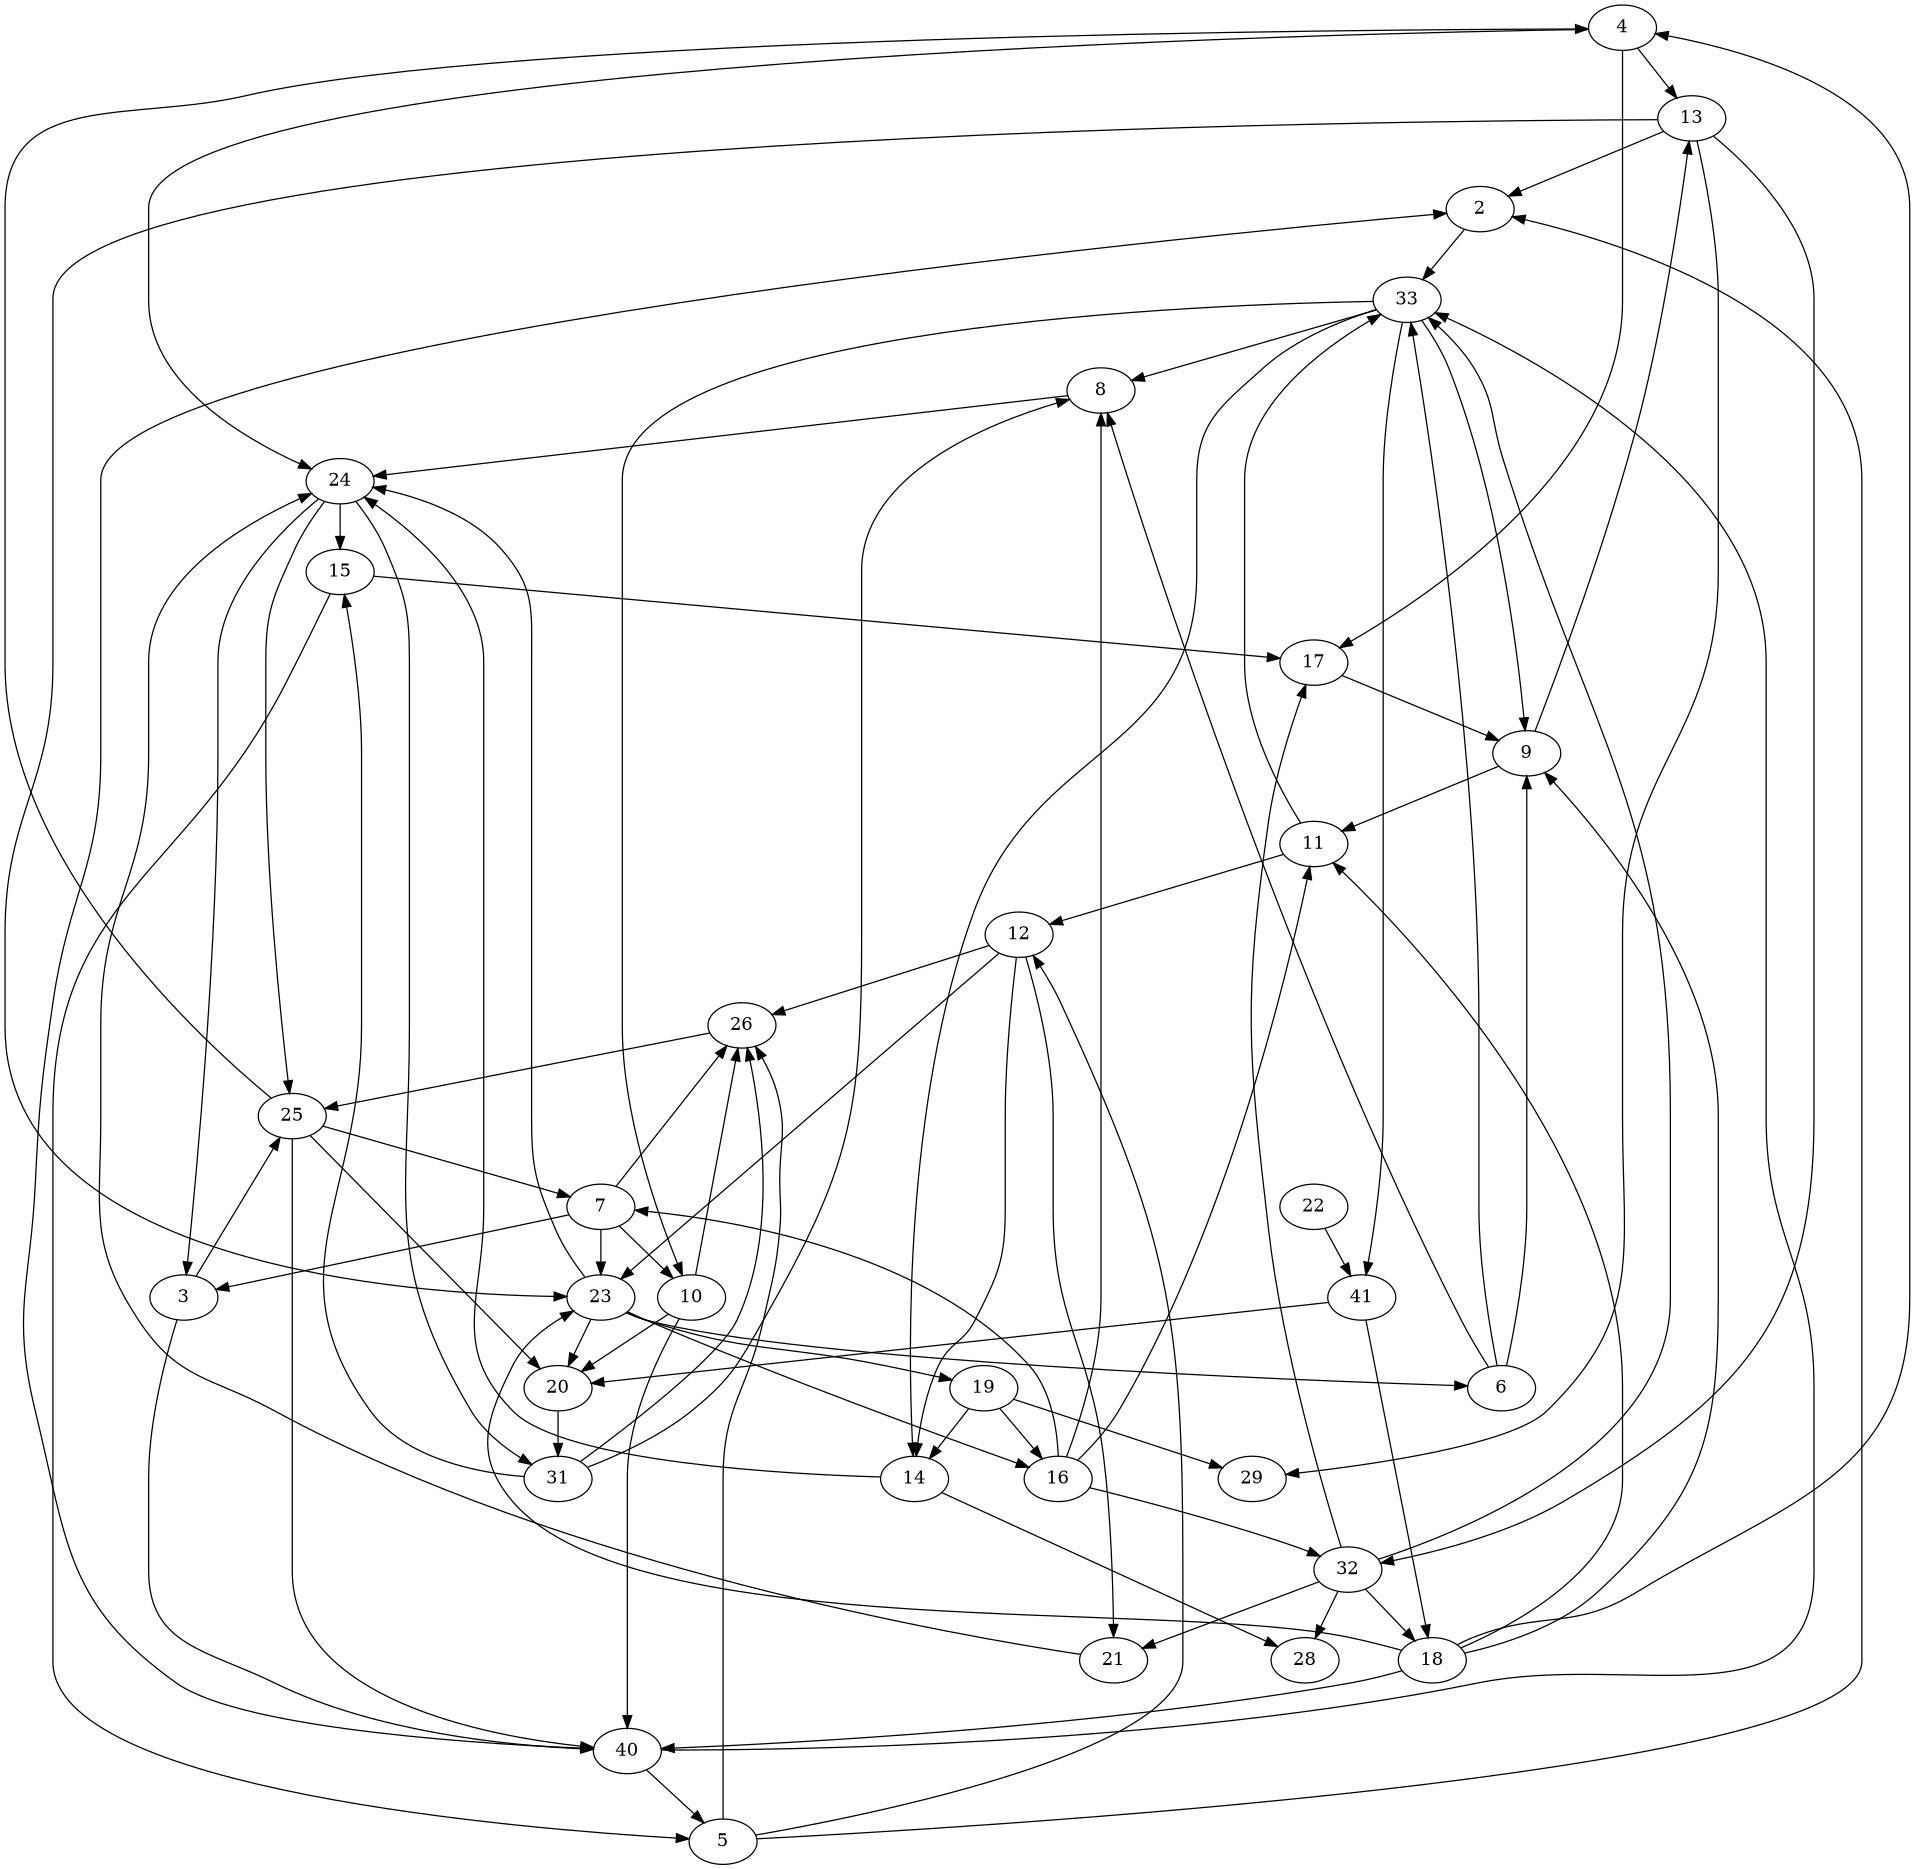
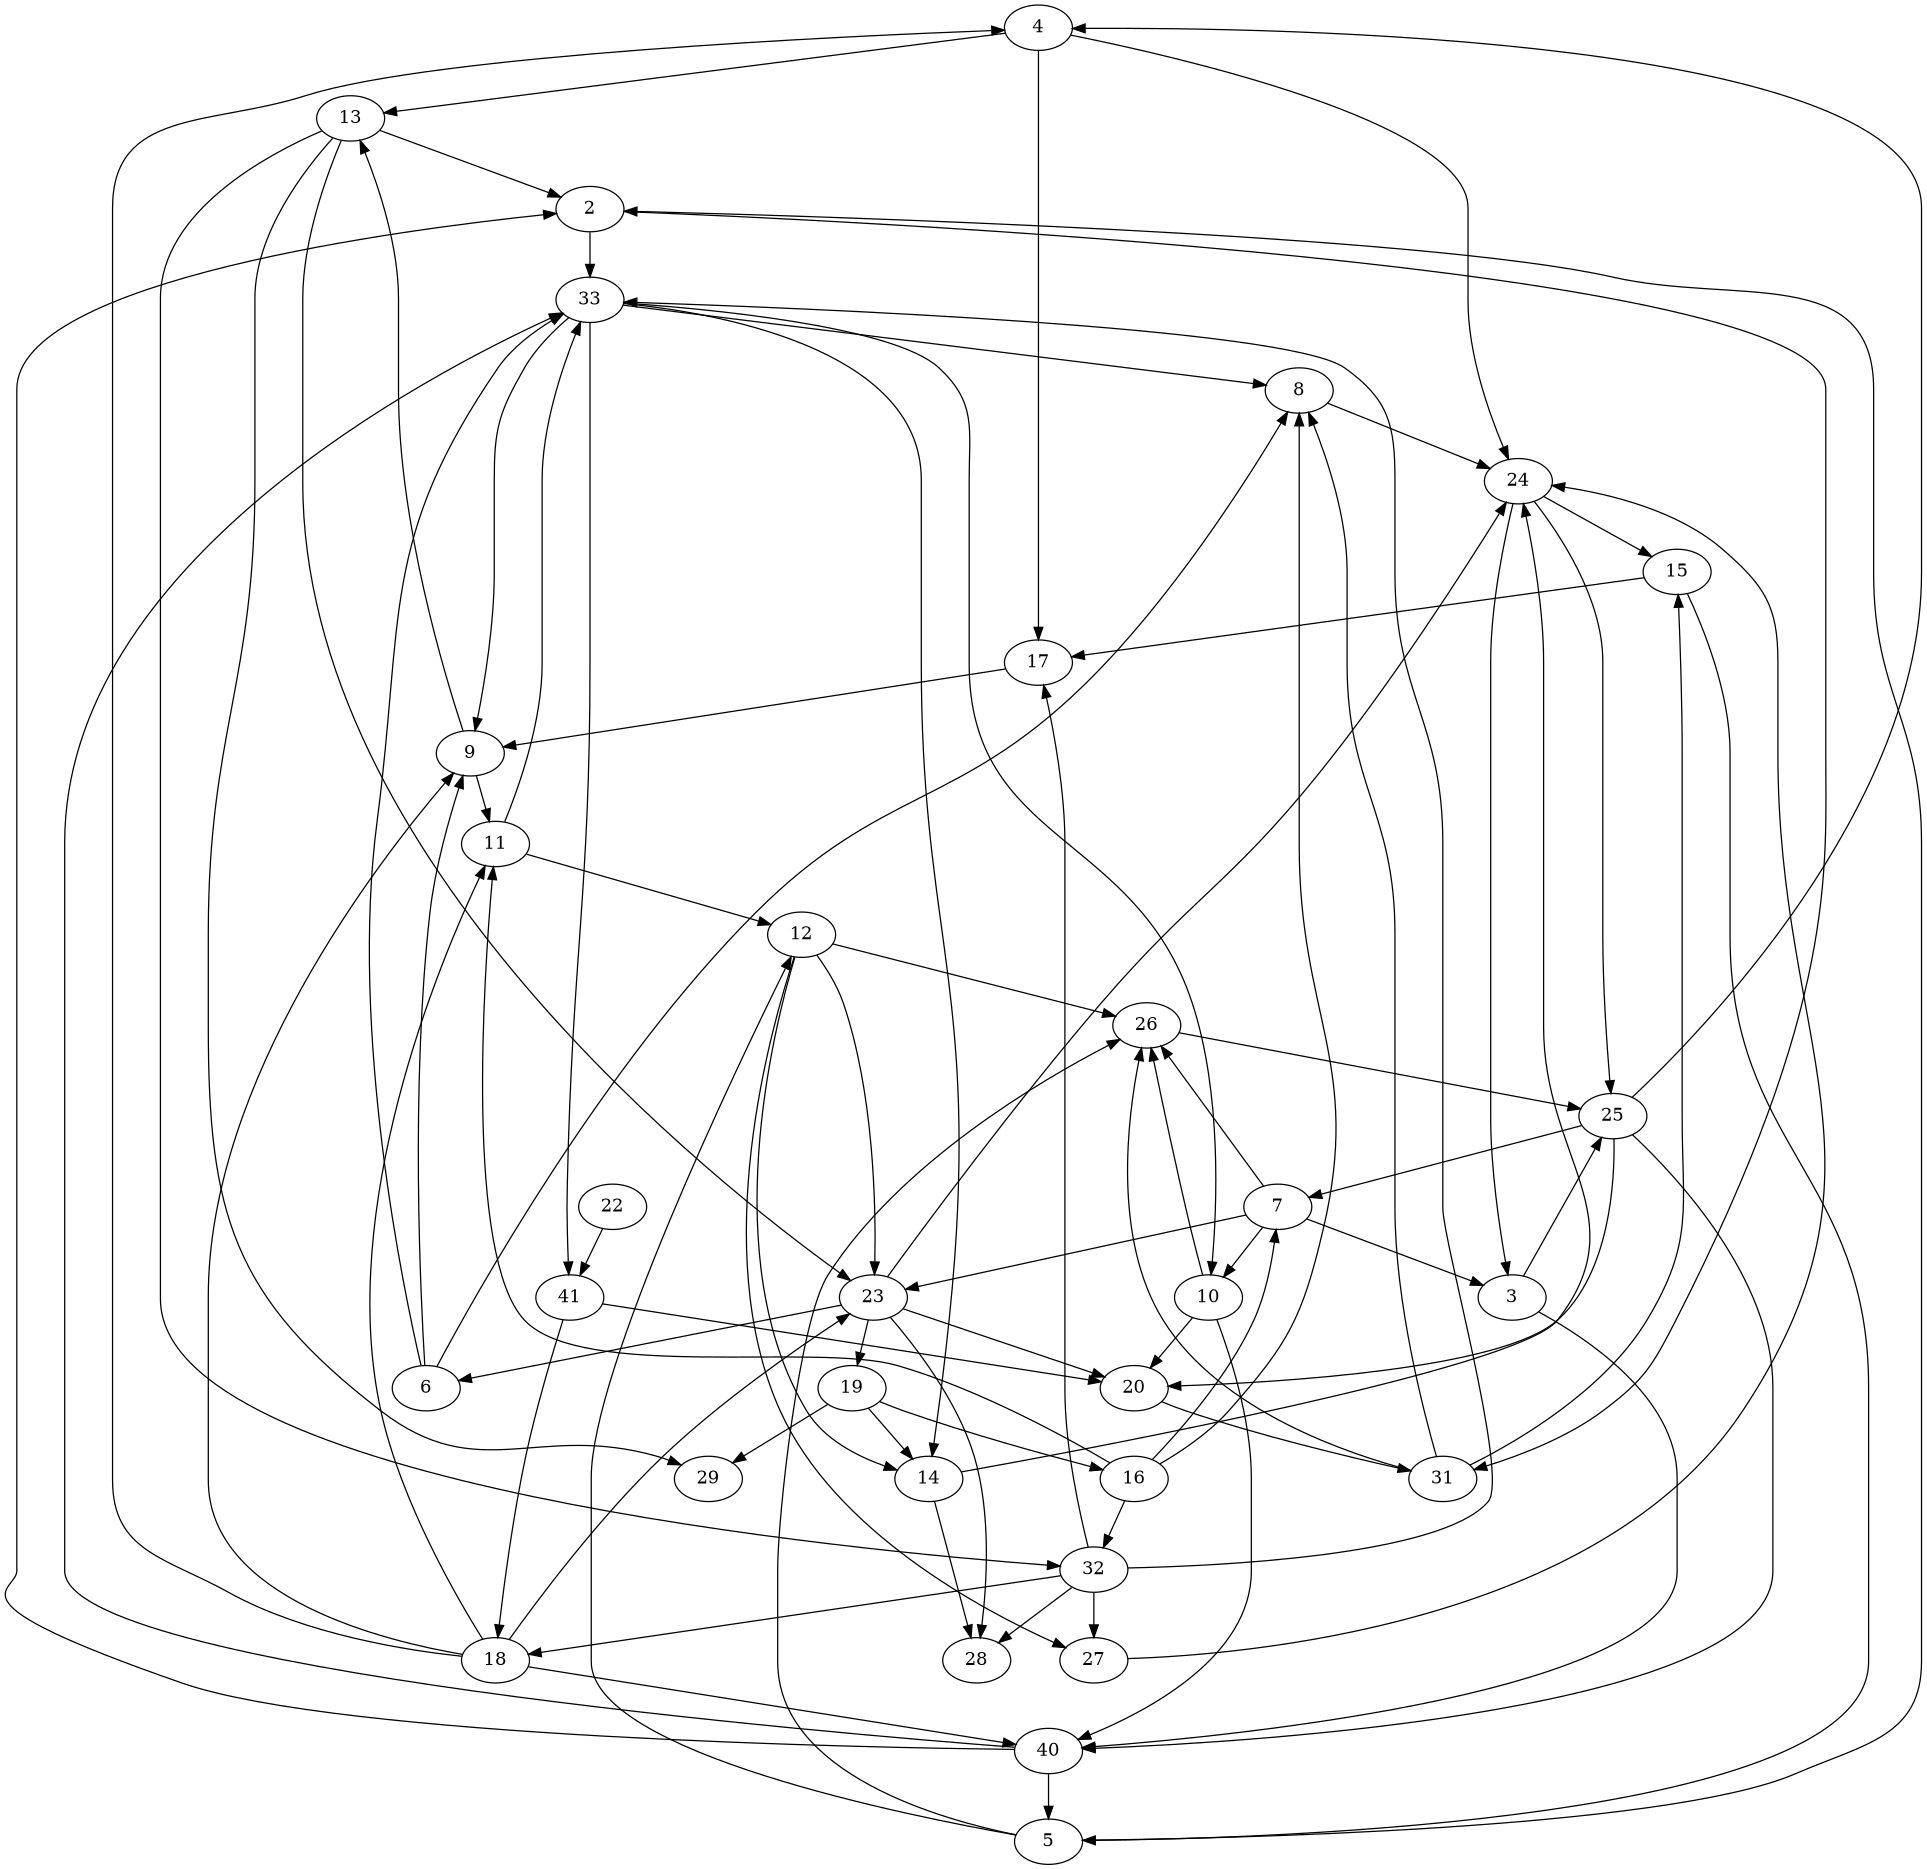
(409, 991) -> (1817, 380)
(821, 1390) -> (975, 1460)
(1114, 1660) -> (1094, 1660)
